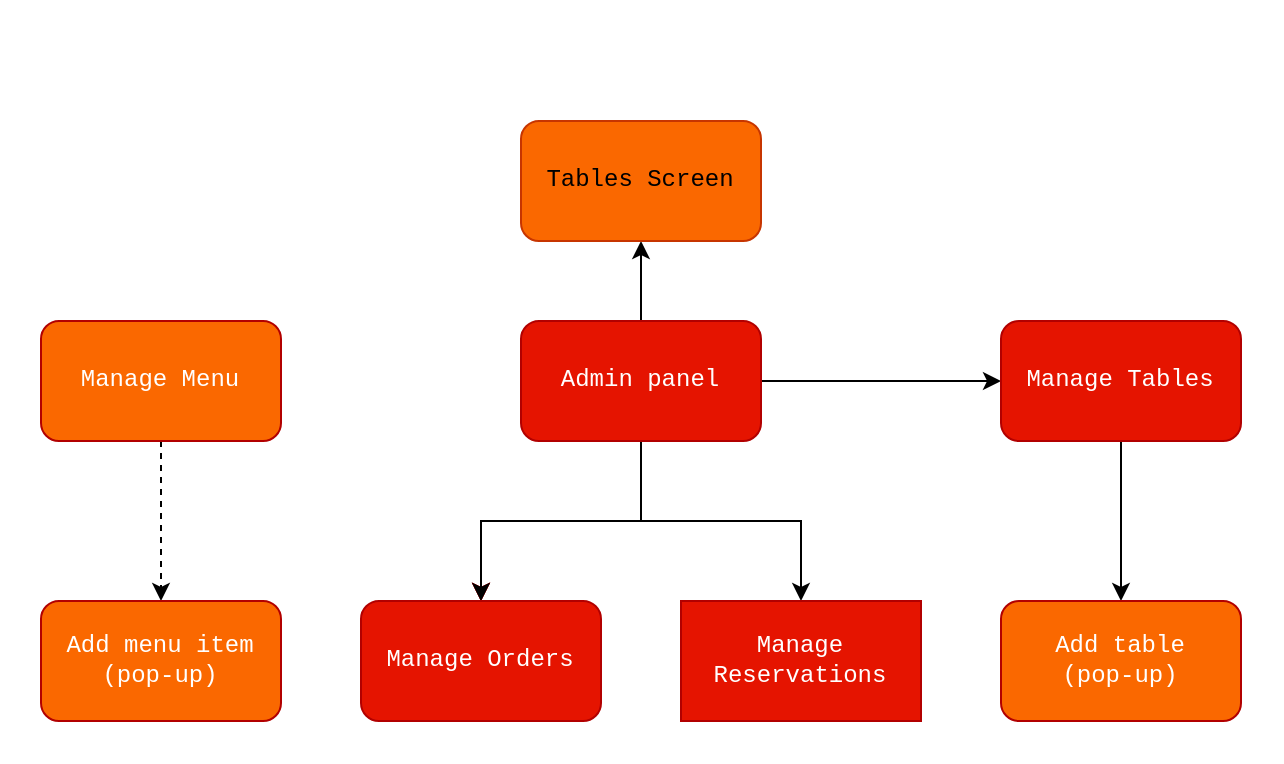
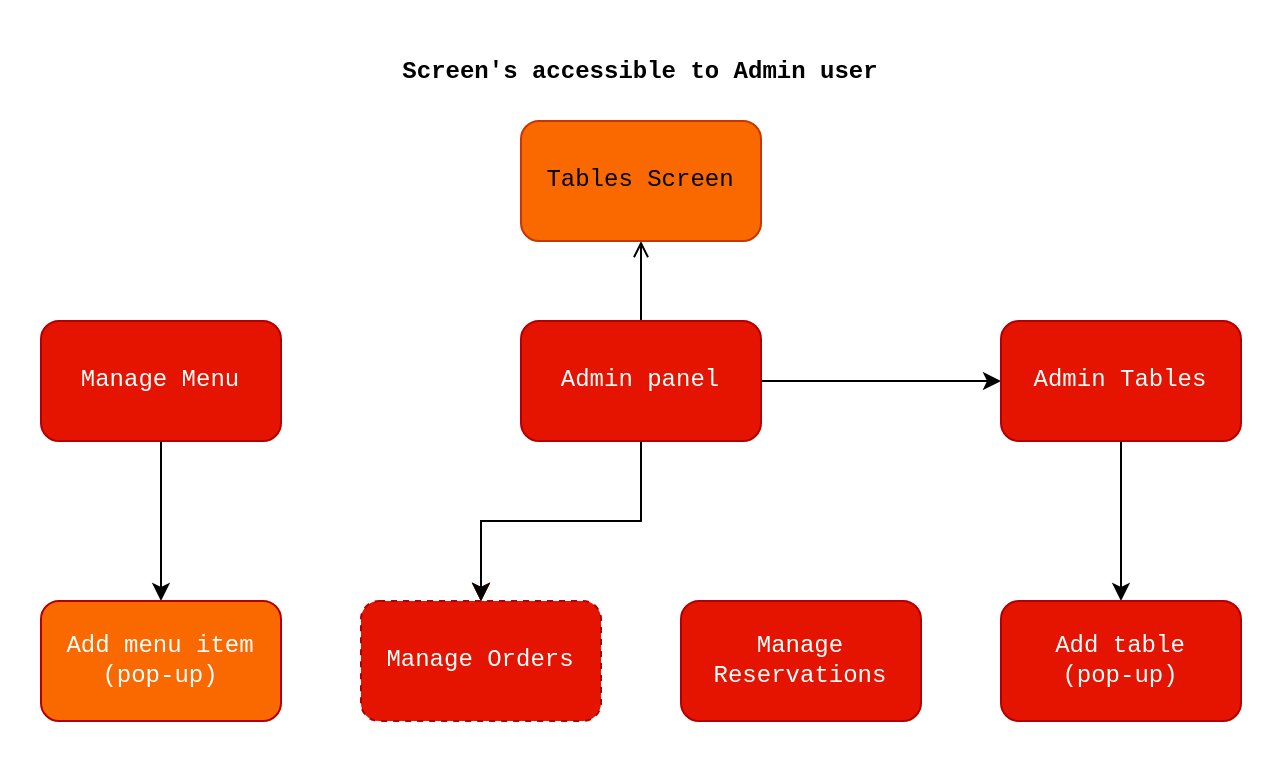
none -> (641, 71)
(641, 256) -> (641, 253)
(161, 381) -> (161, 381)
(1121, 381) -> (1121, 381)
(161, 514) -> (161, 514)
(756, 521) -> none
(481, 661) -> (481, 661)
(801, 661) -> (801, 661)
(1121, 661) -> (1121, 661)
